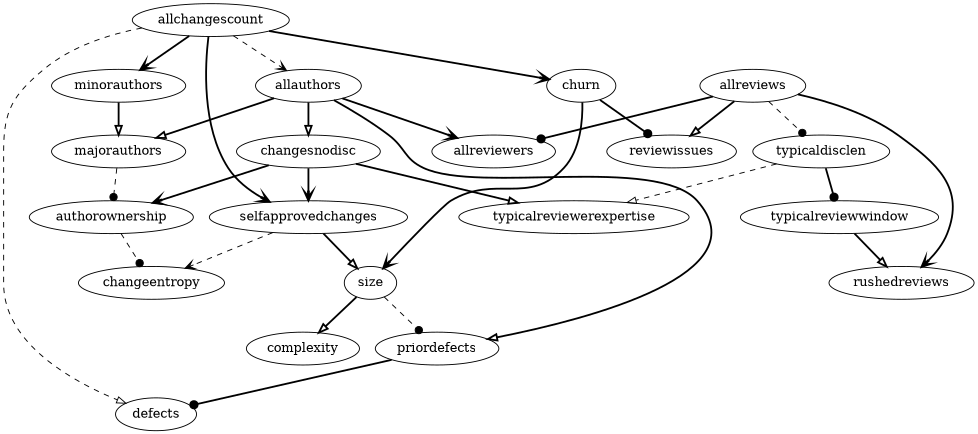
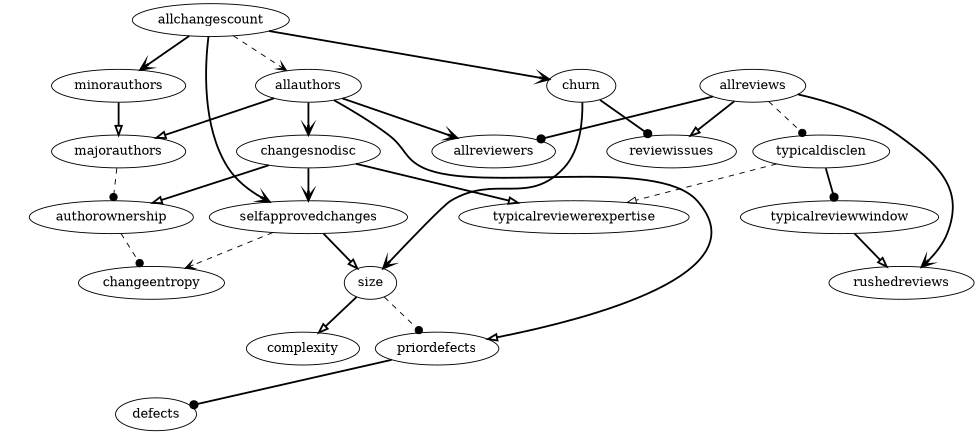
(308, 114) -> (308, 114)
(215, 183) -> (215, 183)
(4, 202) -> none
